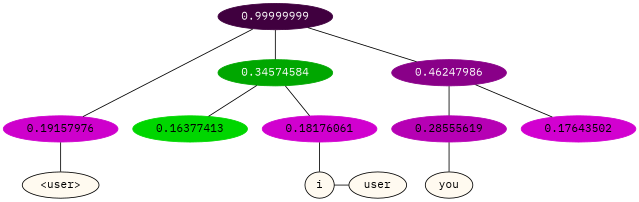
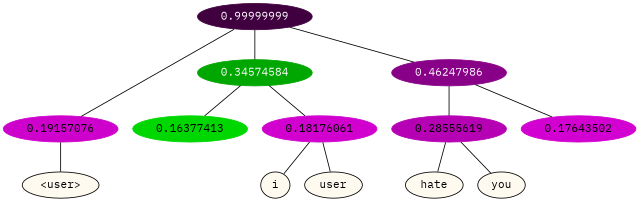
(61, 129) -> (61, 129)
(341, 185) -> (327, 157)
none -> (434, 185)
